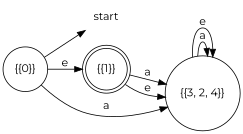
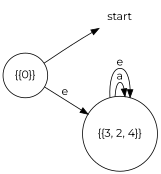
(106, 69) -> none
(106, 106) -> (65, 92)
